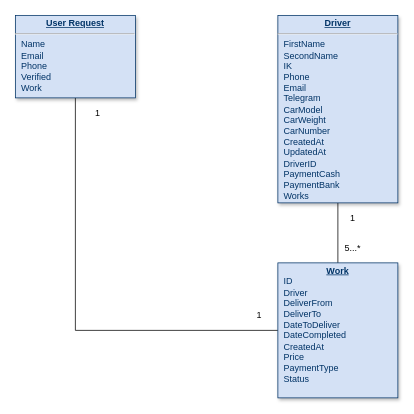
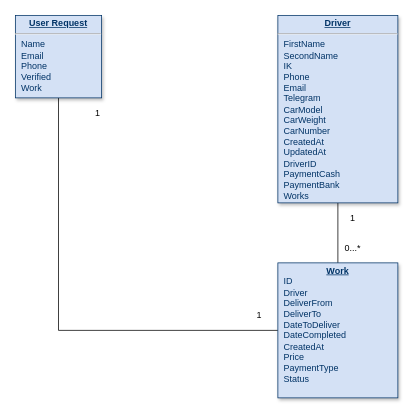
(75, 57) -> (59, 57)
(353, 248) -> (353, 248)
